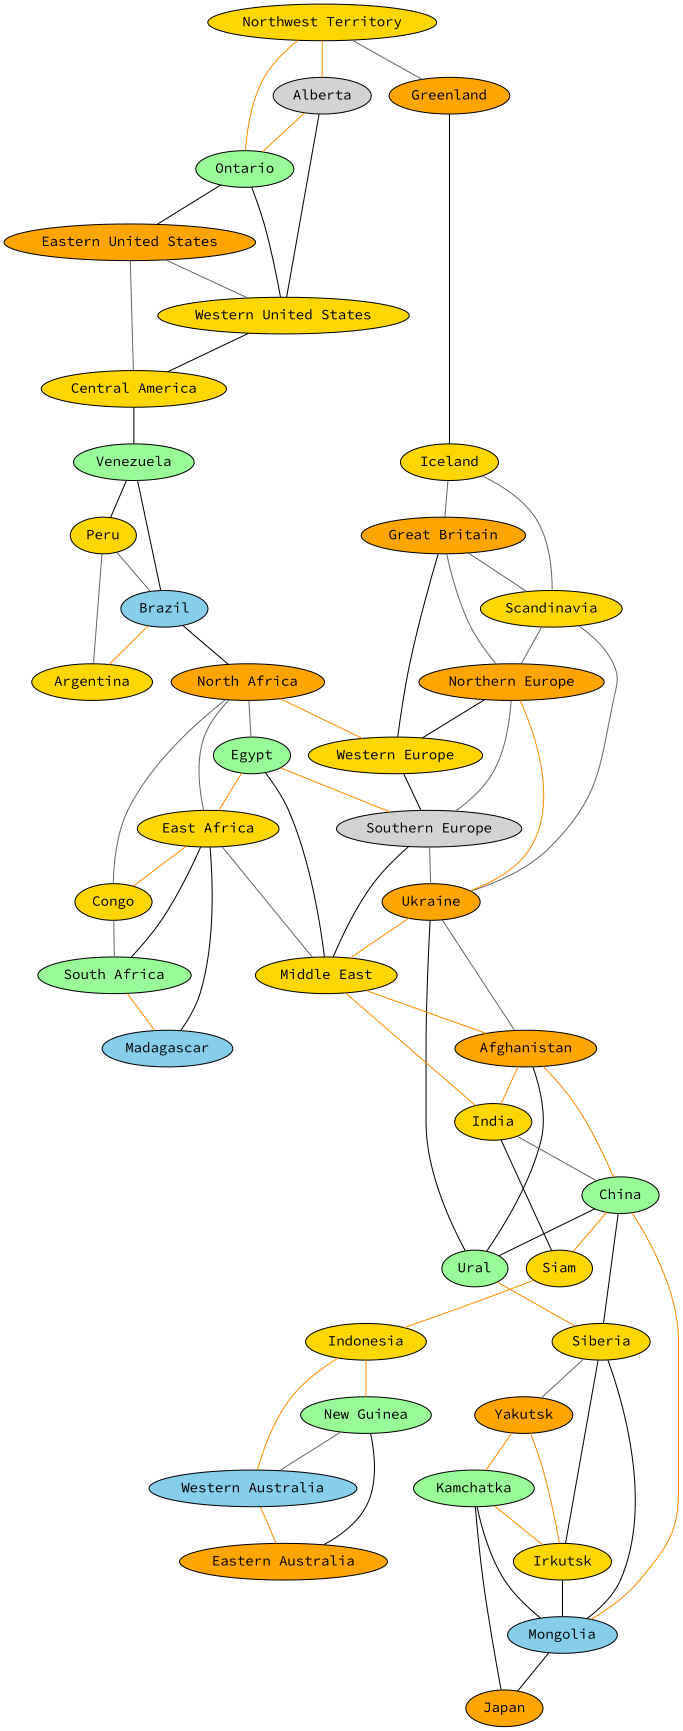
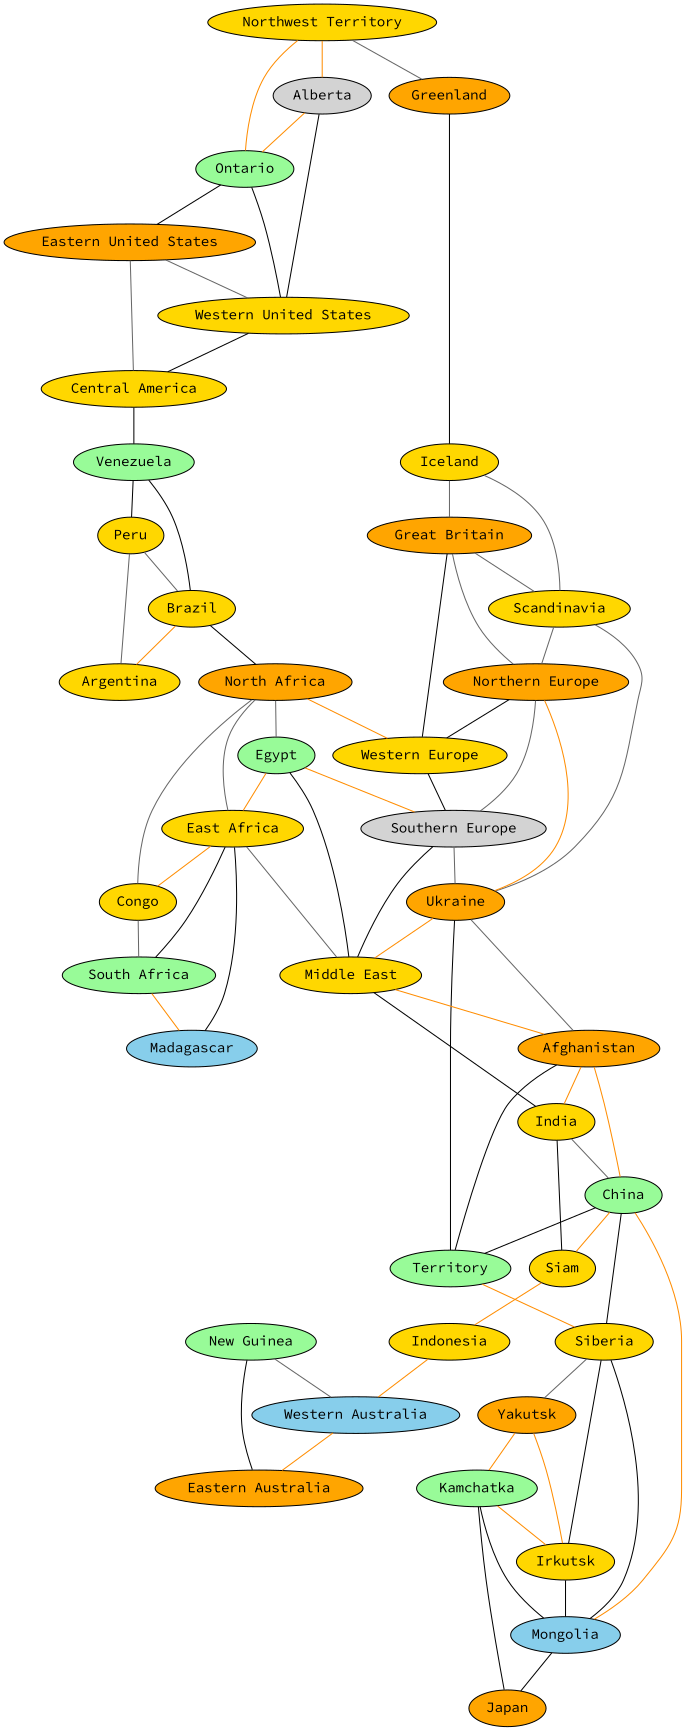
(164, 609) -> (192, 609)
(411, 1049) -> (459, 1052)
(475, 1268) -> (450, 1268)
(366, 1379) -> none
